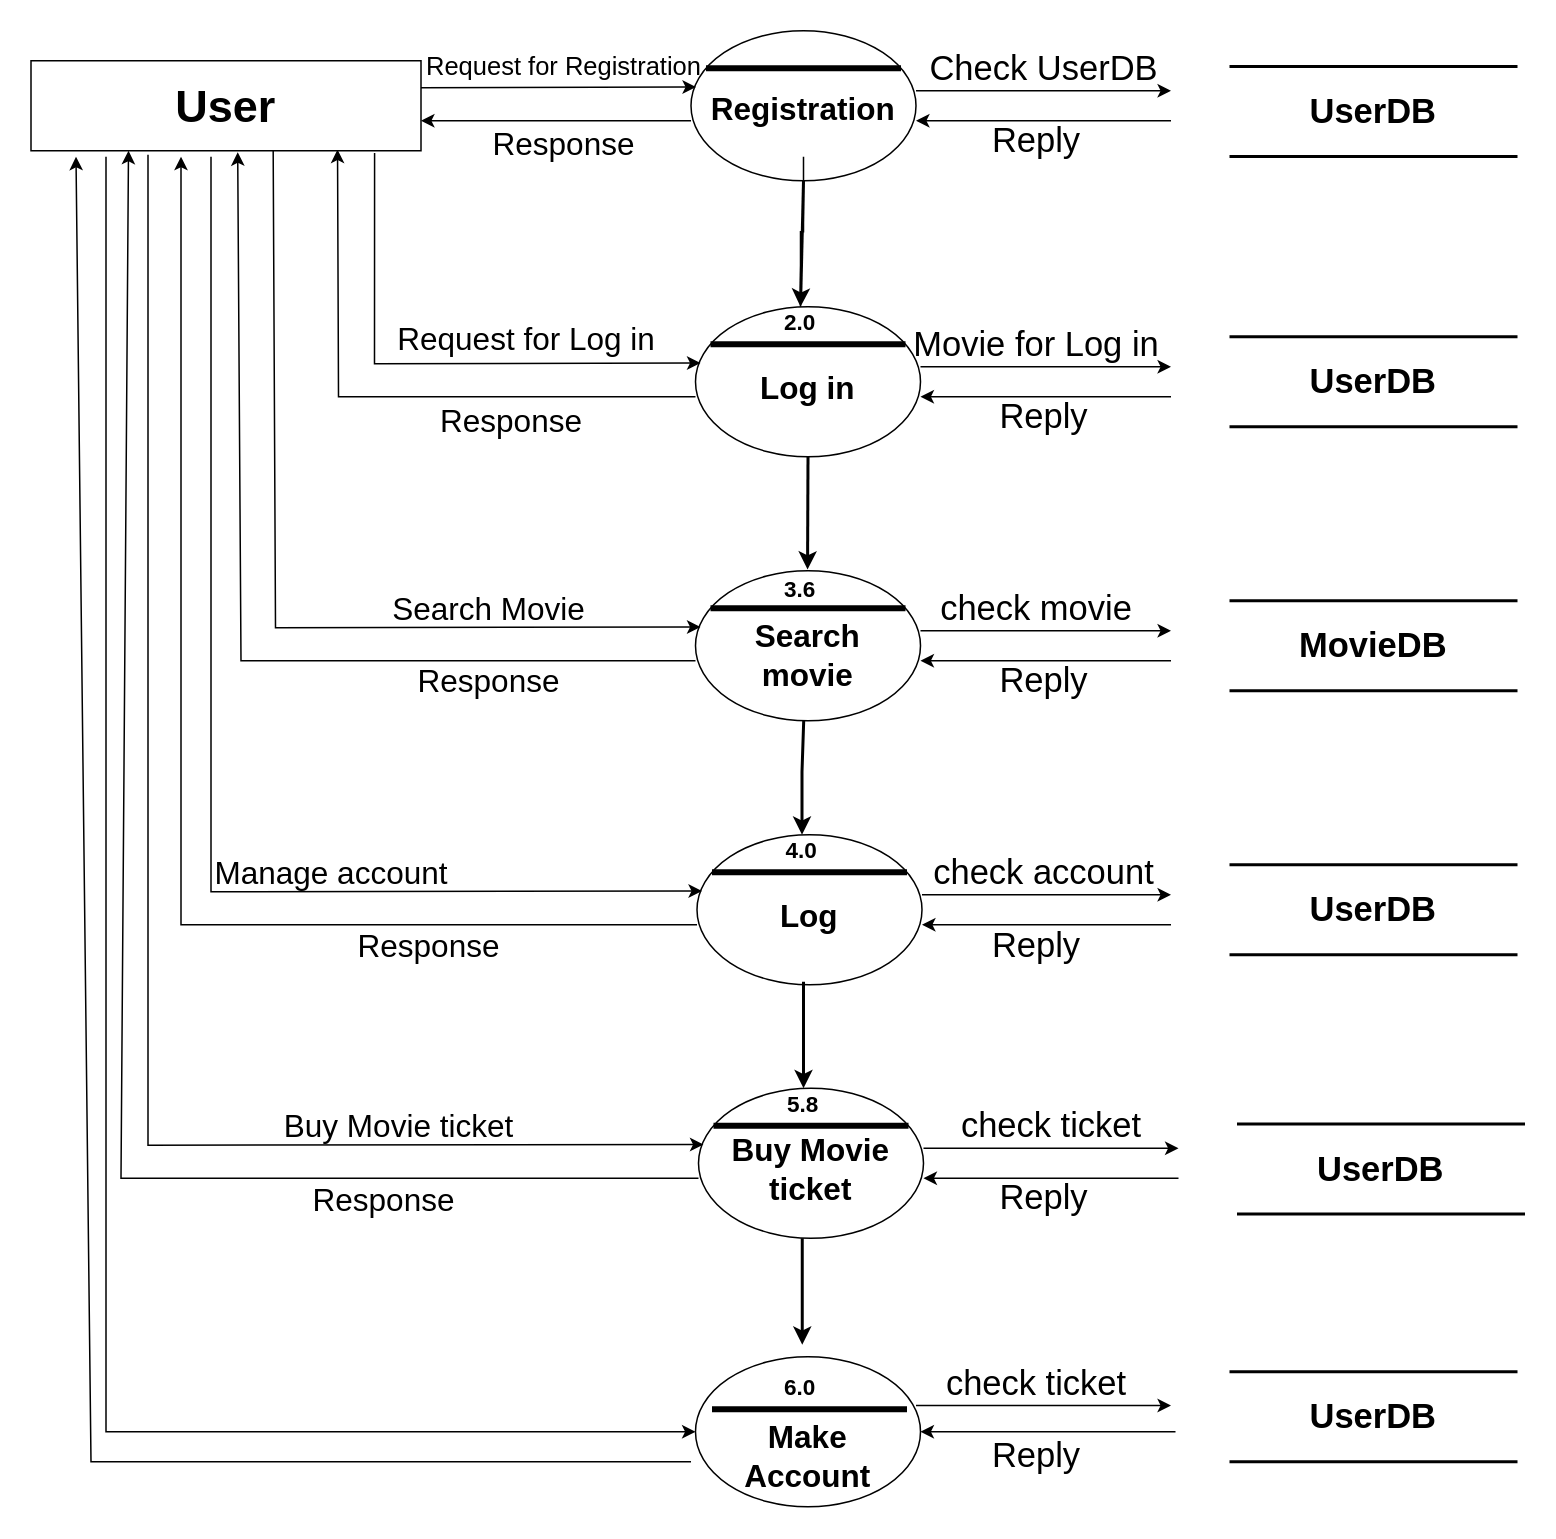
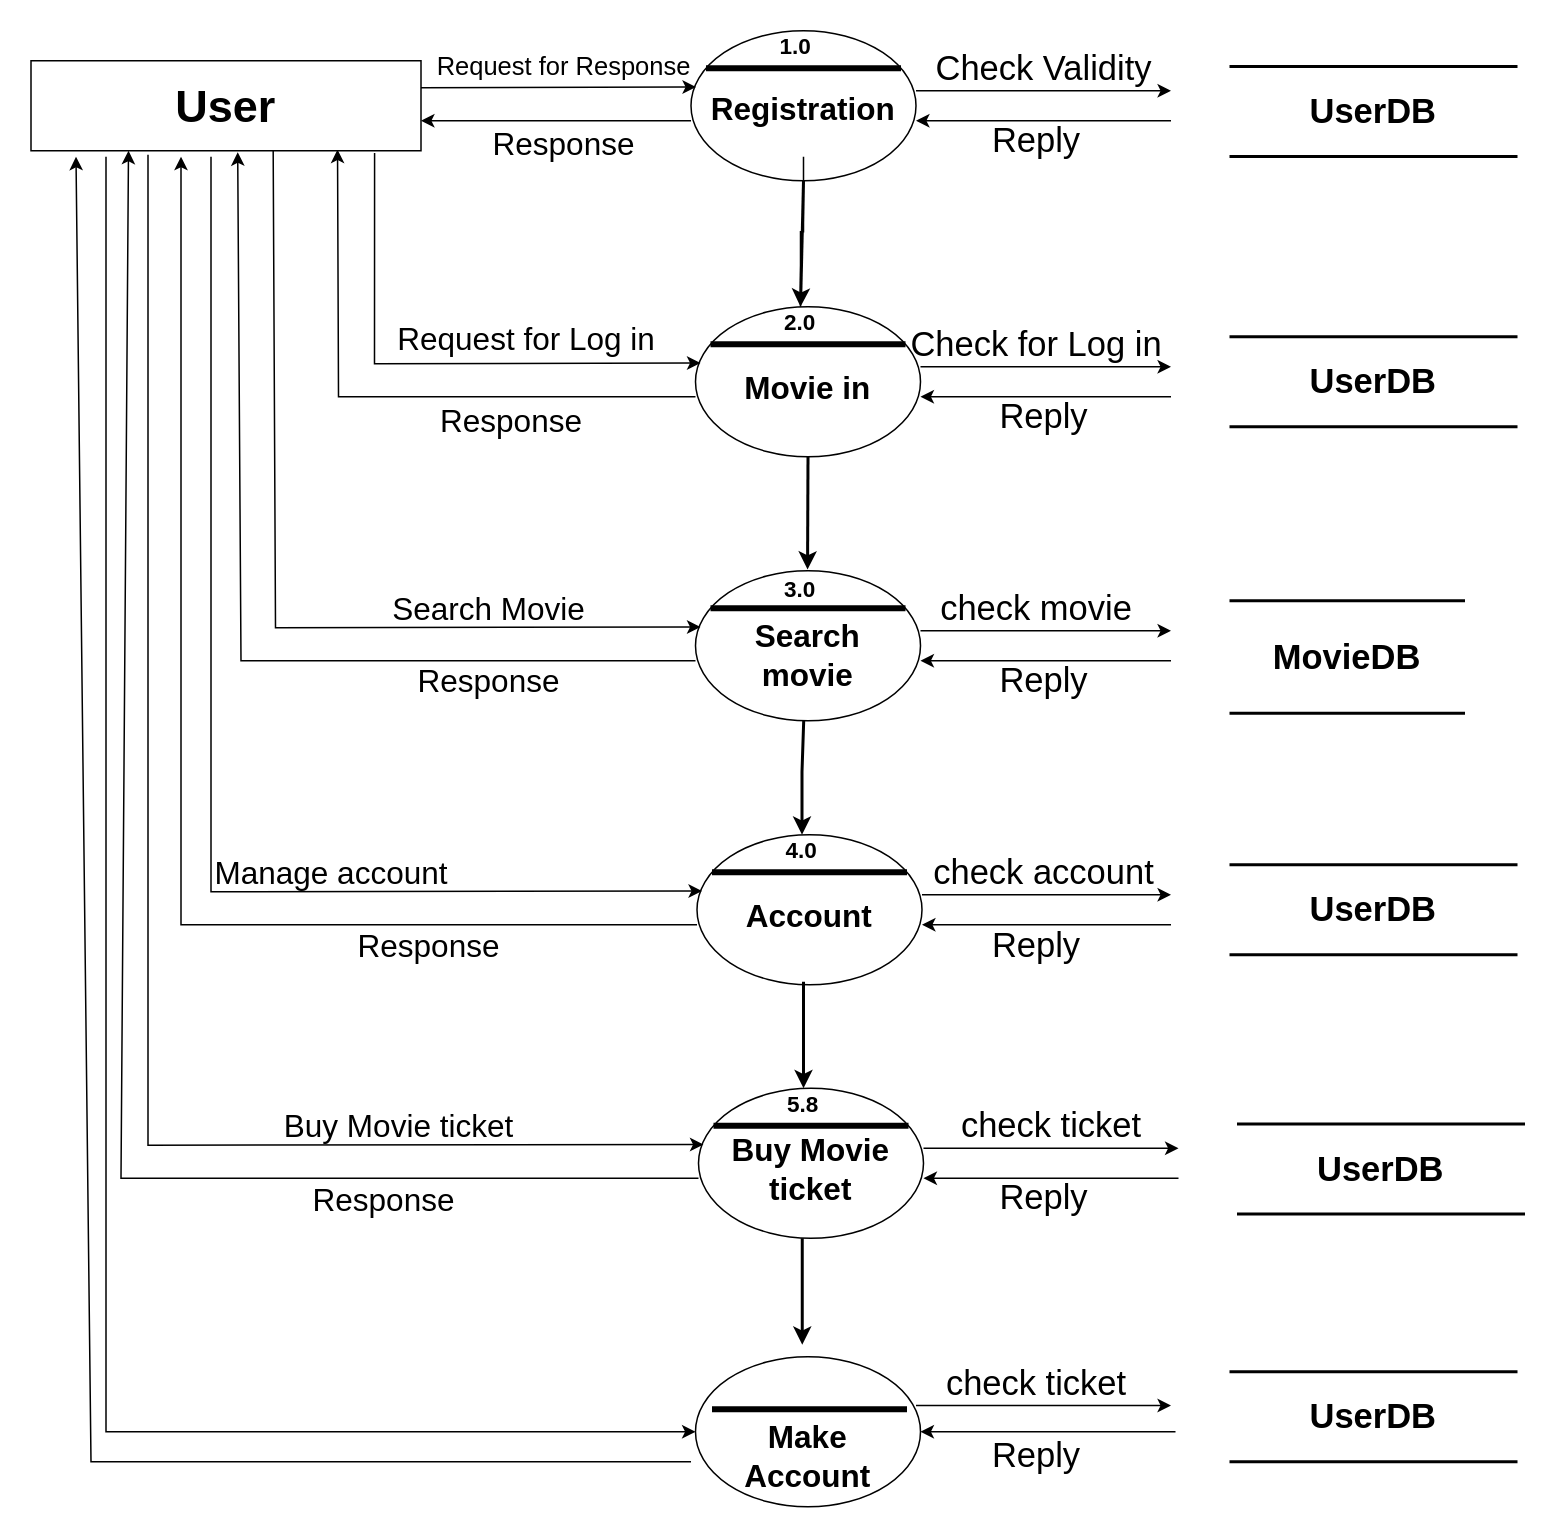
none -> (796, 46)
(564, 68) -> (564, 68)
(1044, 68) -> (1044, 68)
(1037, 344) -> (1037, 344)
(808, 388) -> (808, 388)
(800, 589) -> (800, 589)
(1373, 646) -> (1347, 657)
(809, 916) -> (809, 916)
(800, 1387) -> none
